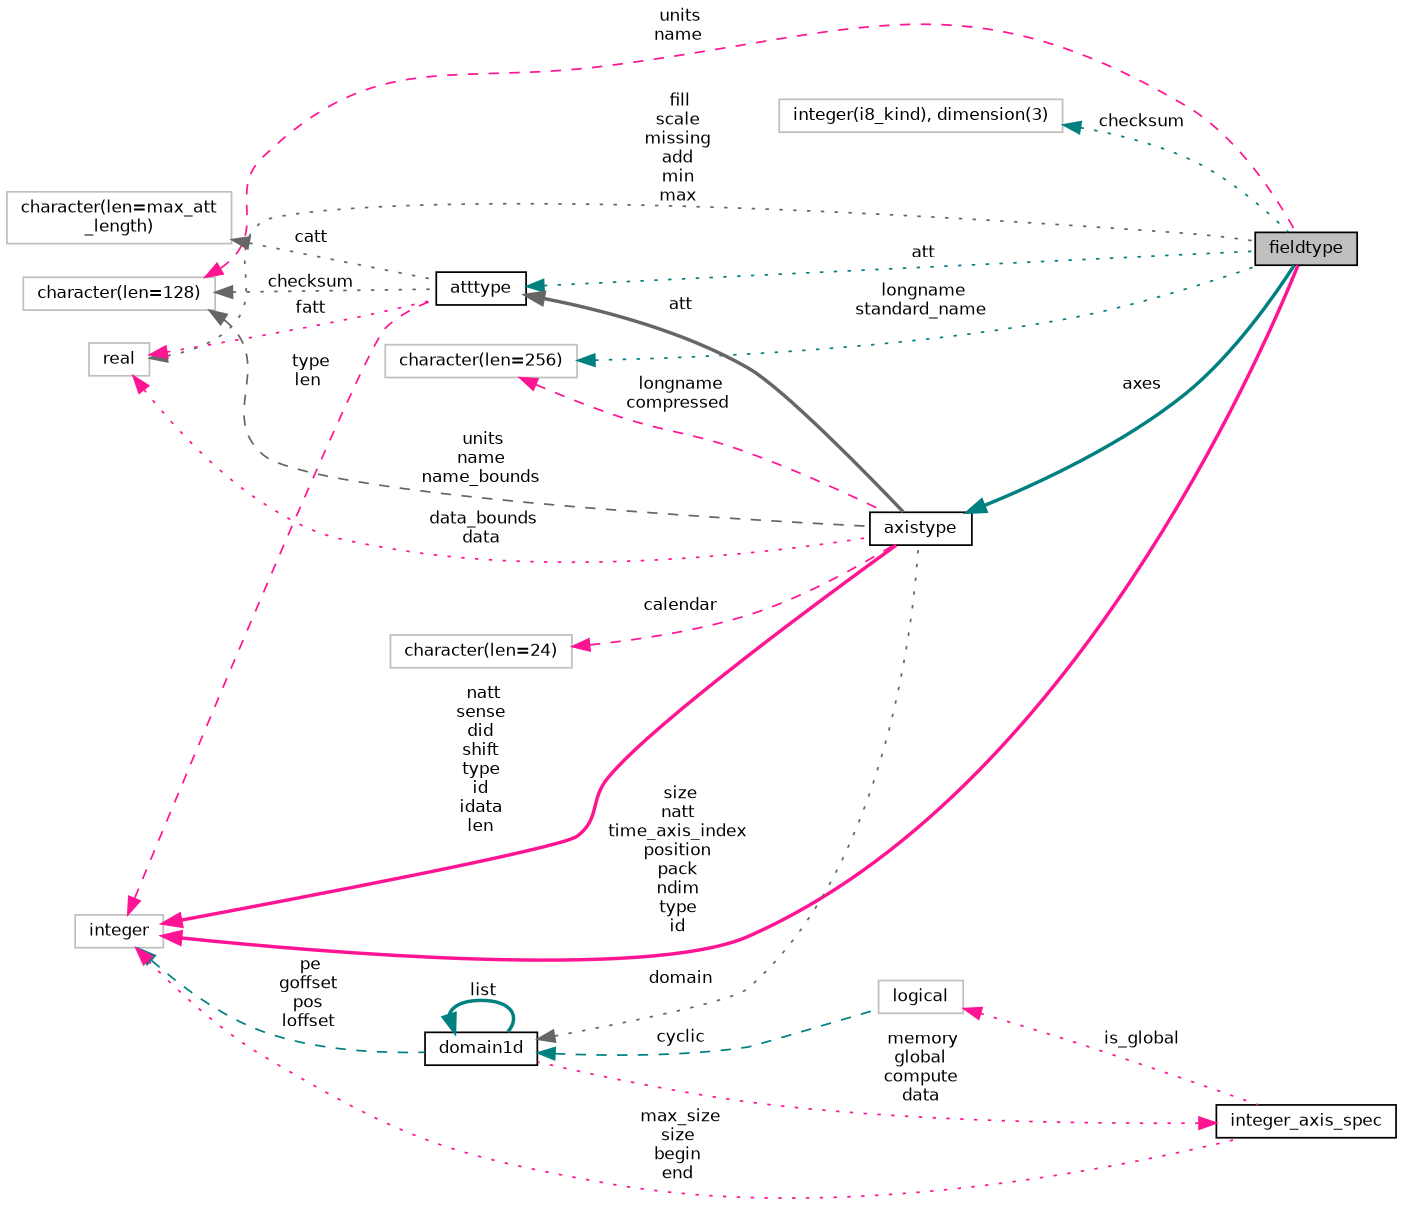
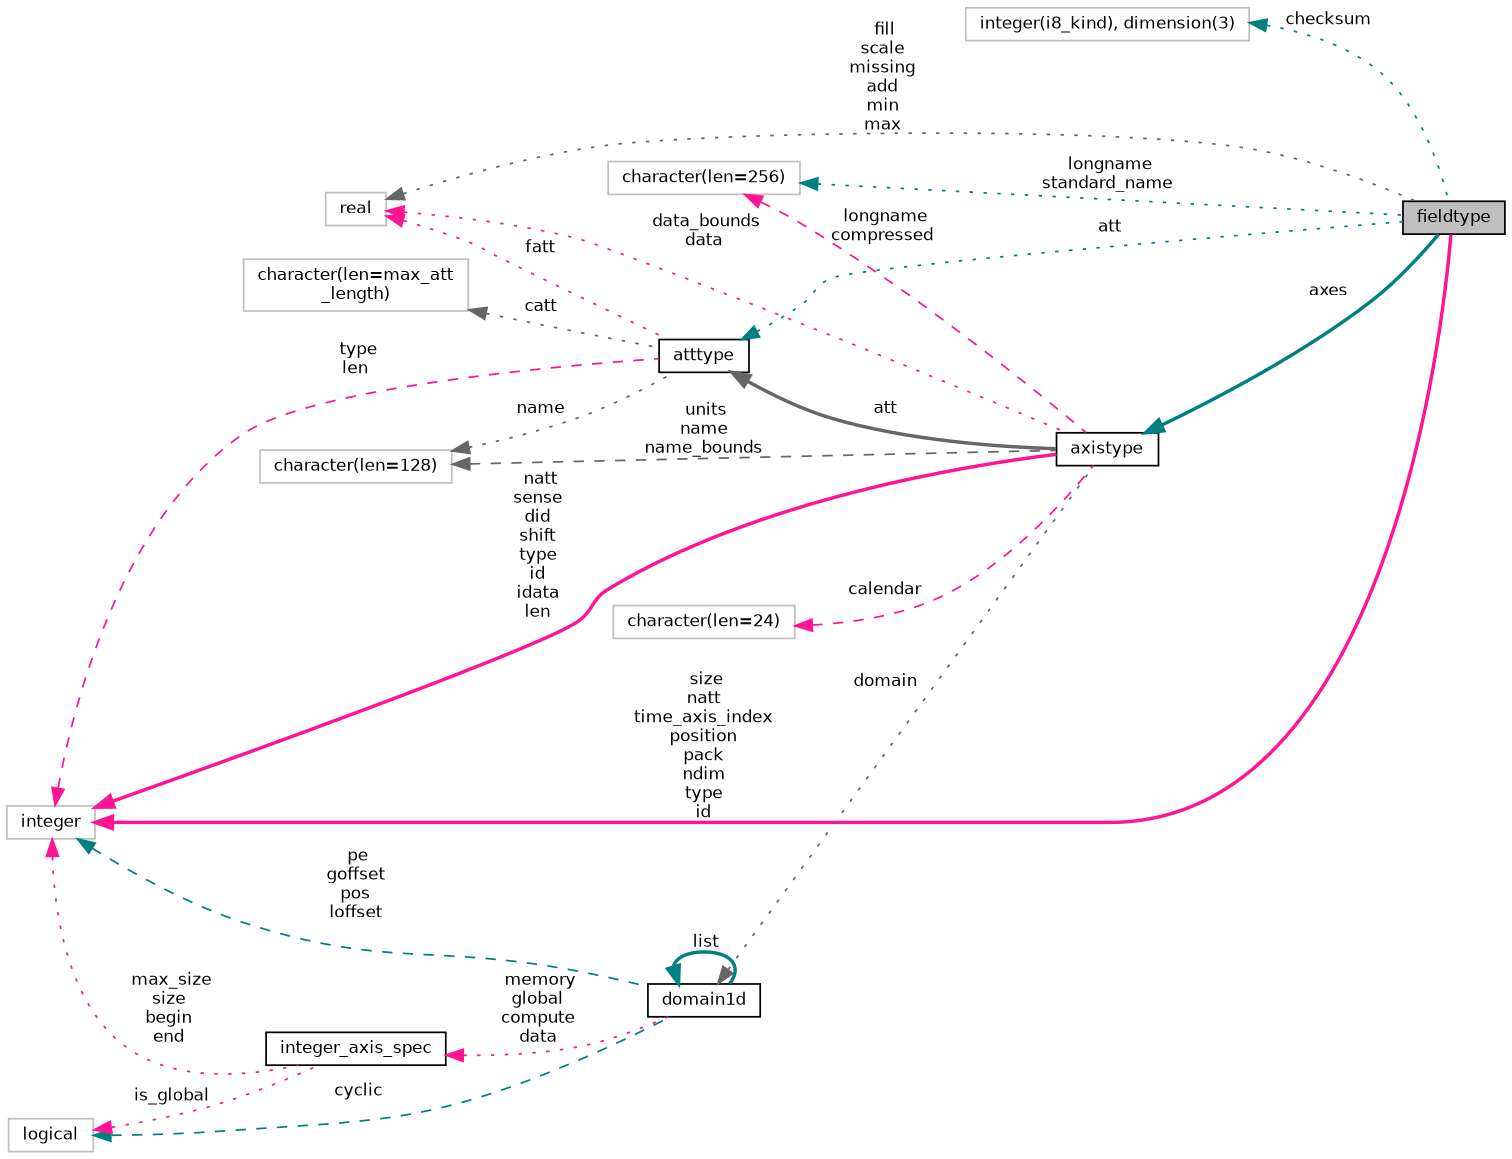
(743, 45) -> none
(308, 282) -> (538, 409)
(719, 1051) -> (400, 1116)
